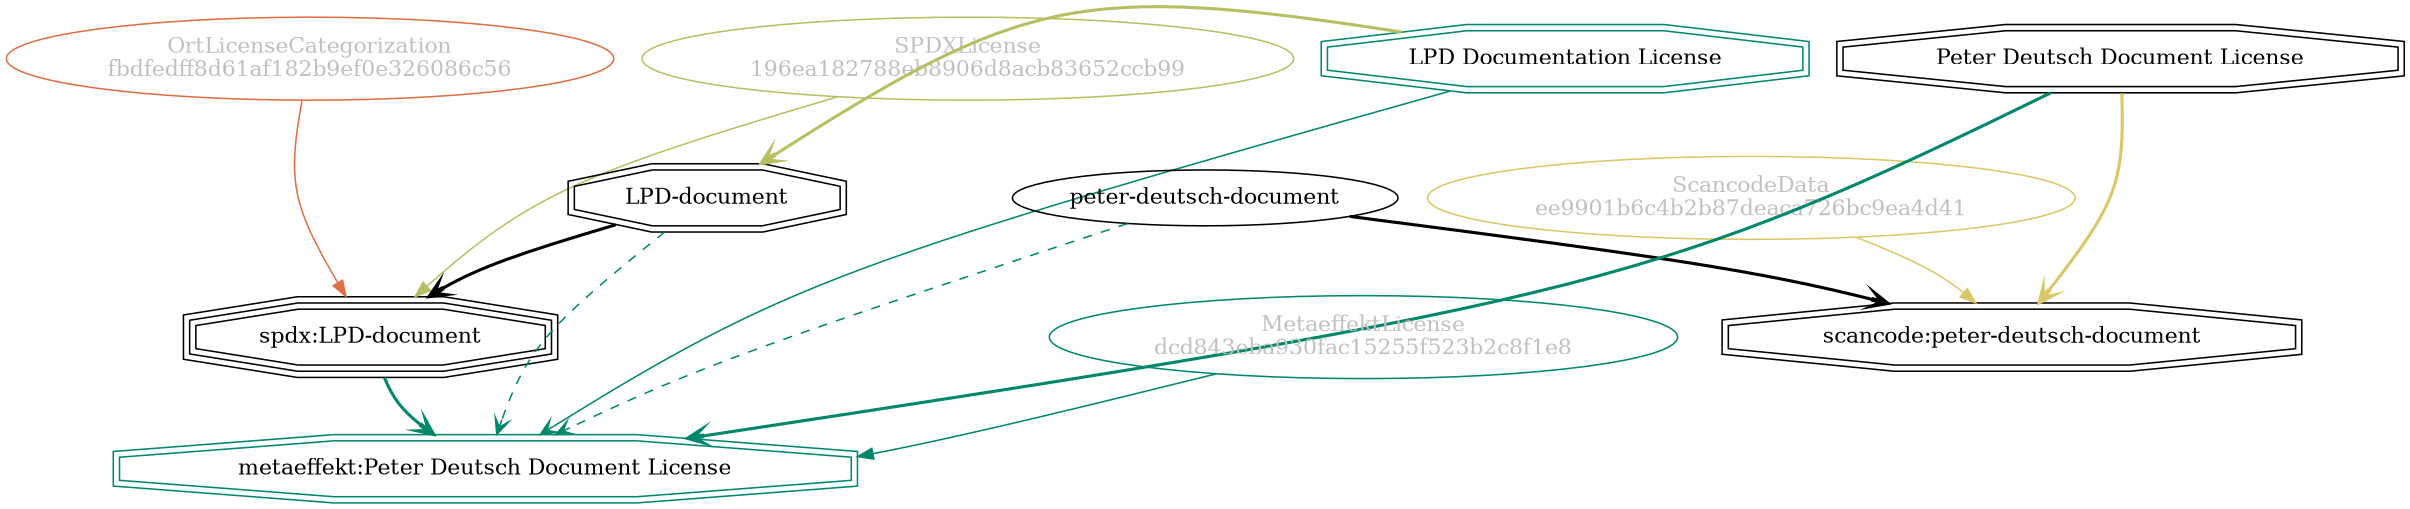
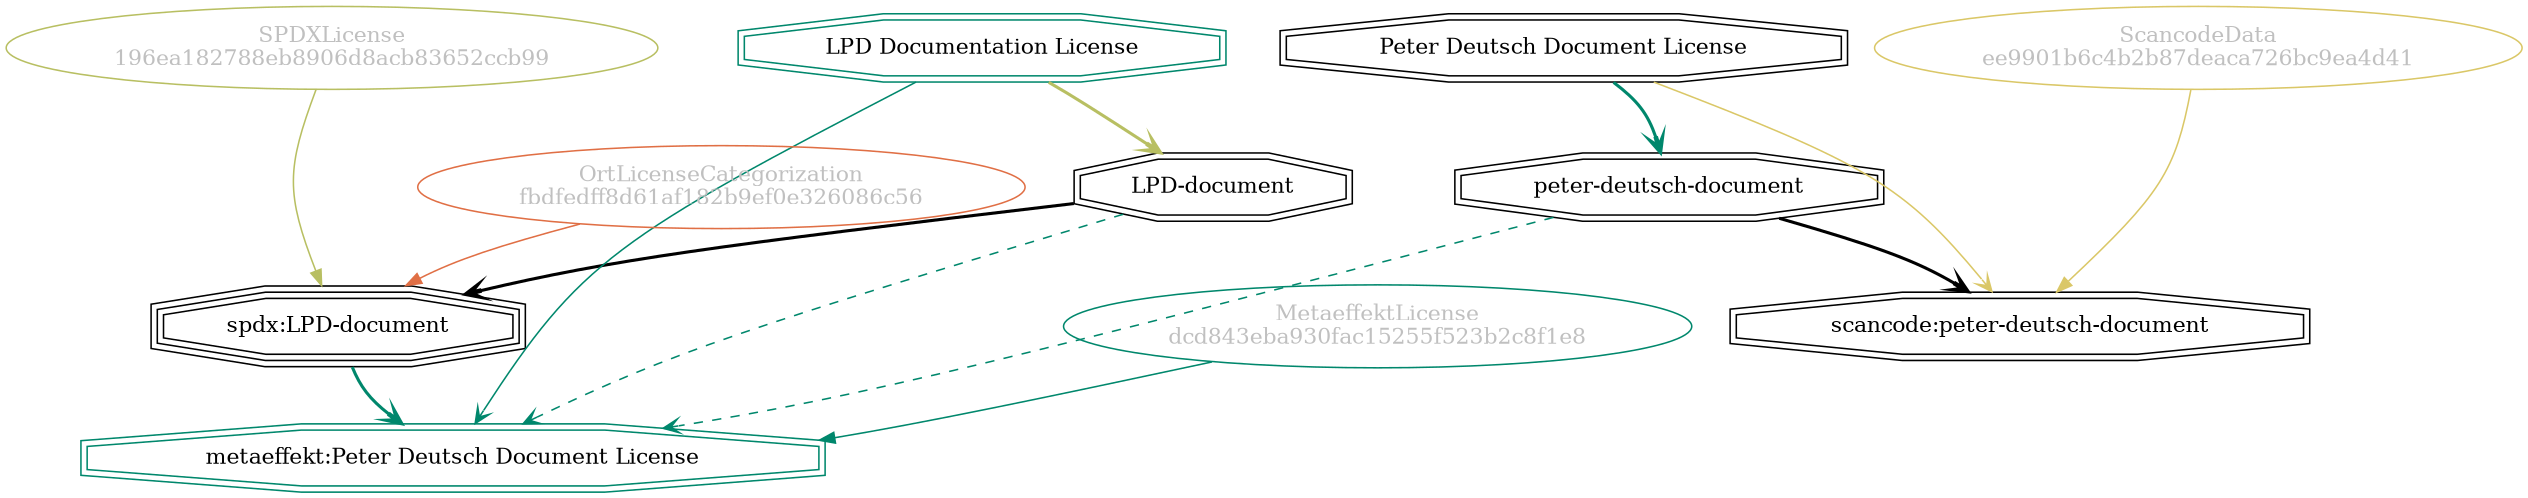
(1205, 198) -> (1669, 187)
(2108, 200) -> (1833, 157)
(1393, 323) -> (1639, 106)
